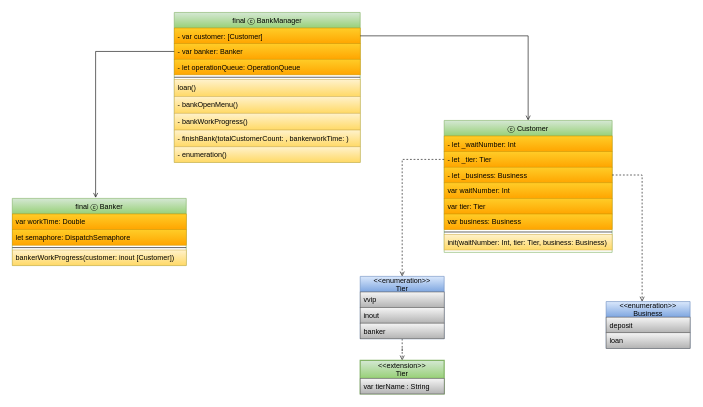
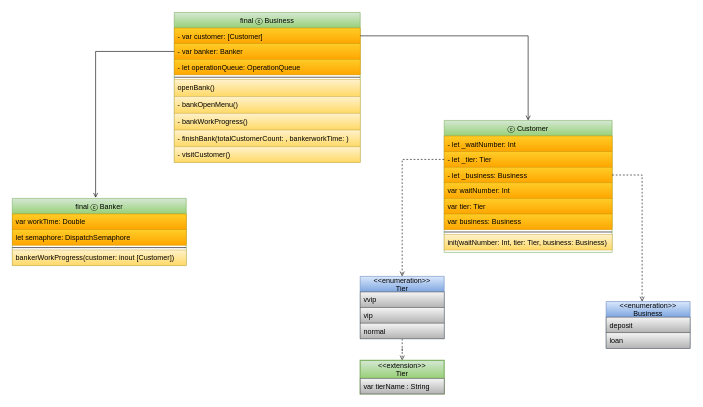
(267, 20) -> (267, 20)
(189, 88) -> (198, 88)
(206, 155) -> (209, 155)
(373, 316) -> (369, 316)
(376, 331) -> (375, 331)
